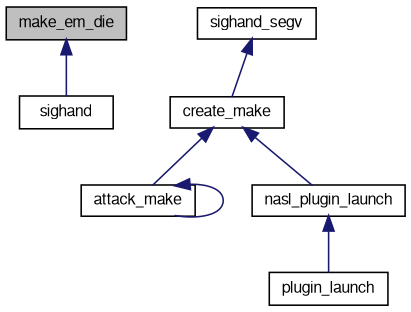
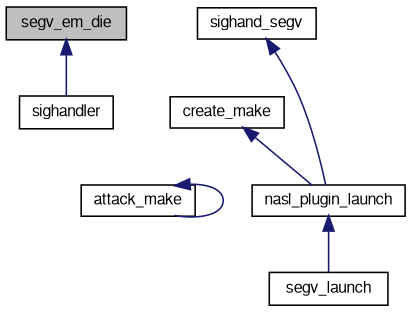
(66, 23) -> (66, 23)
(239, 75) -> (307, 116)
(66, 112) -> (66, 112)
(177, 162) -> none
(329, 289) -> (329, 289)
